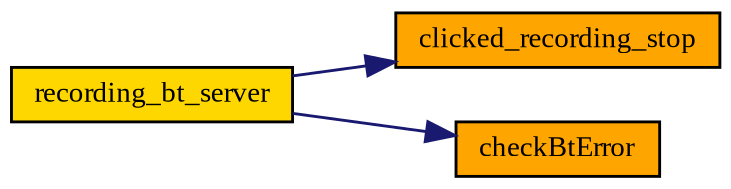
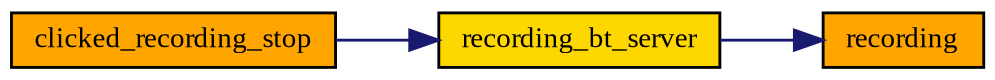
(329, 71) -> (372, 40)
(558, 149) -> (903, 40)
